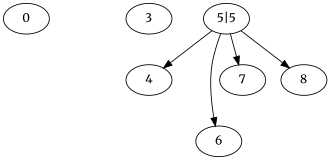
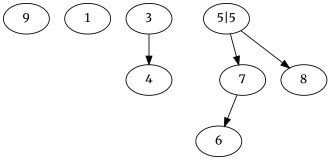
(26, 19) -> (26, 19)
none -> (88, 19)
(191, 47) -> (149, 45)
(211, 75) -> (232, 107)
